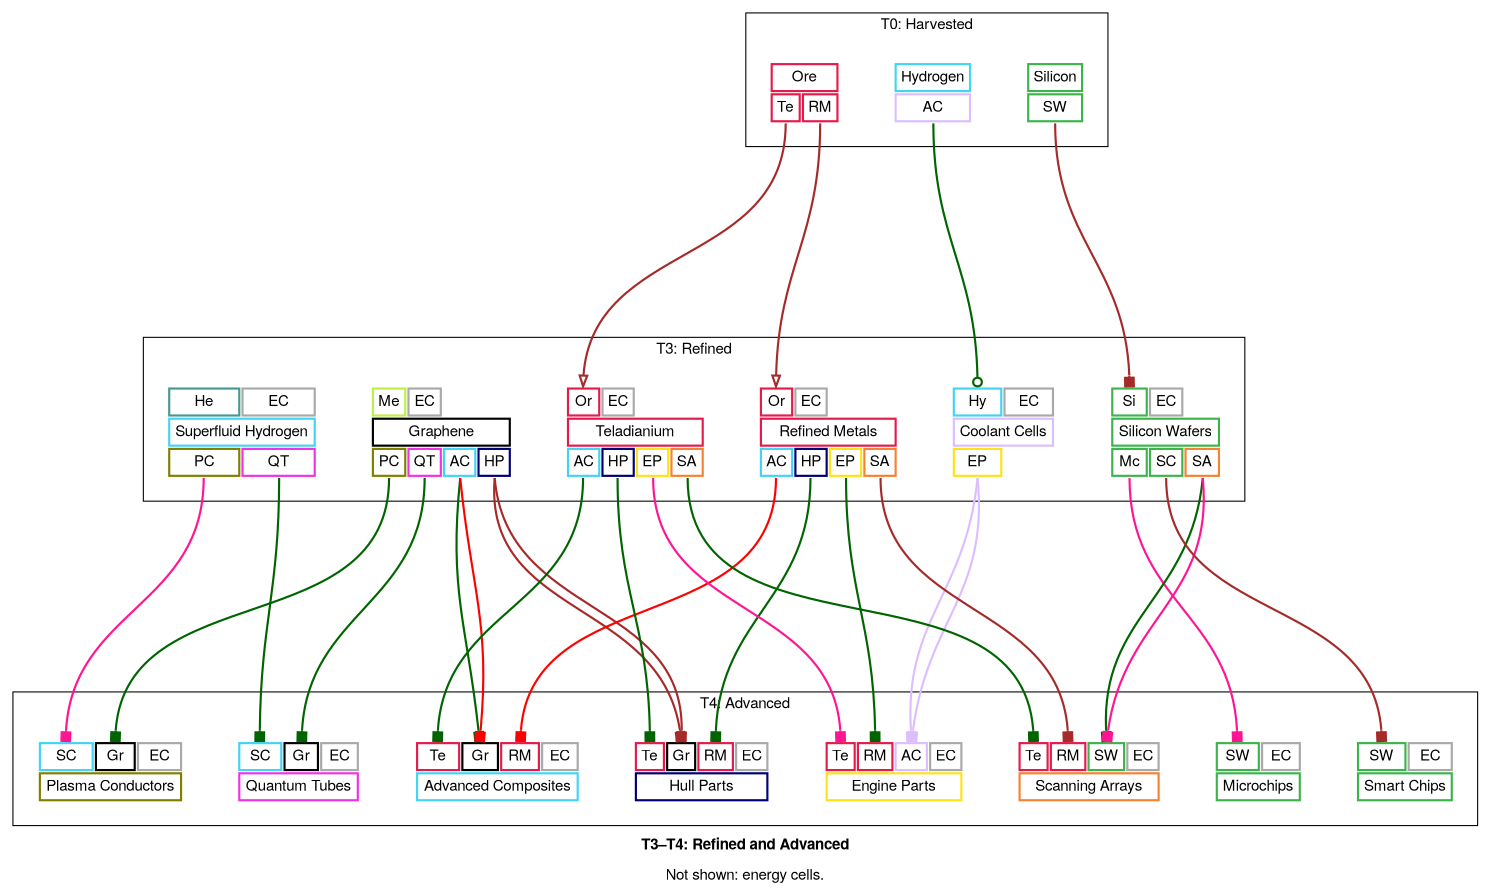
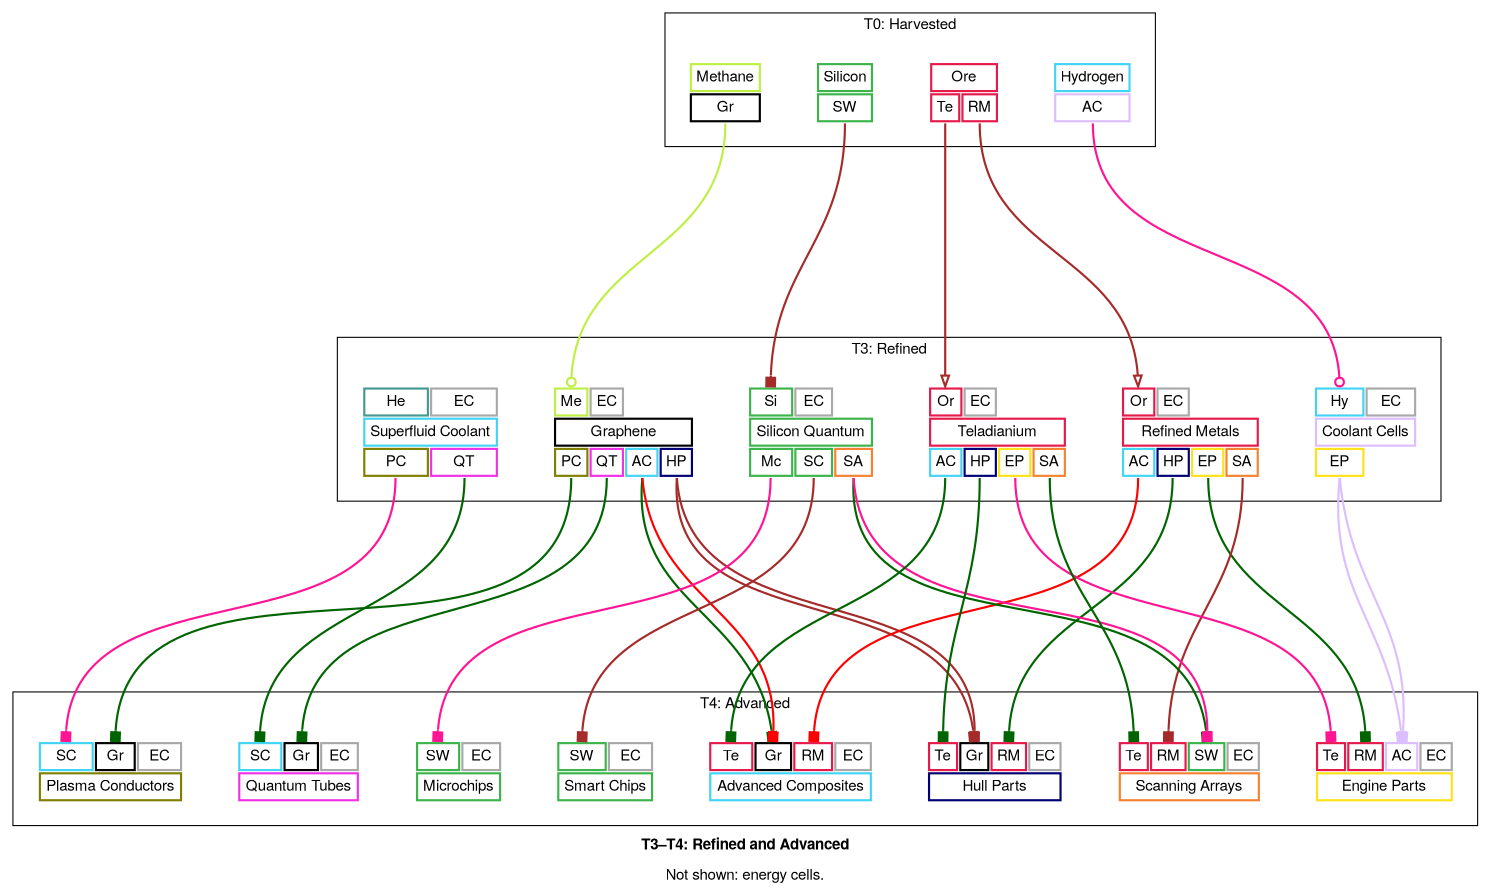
none -> (725, 92)
(954, 251) -> (1212, 253)
(242, 432) -> (431, 432)
(1166, 432) -> (811, 432)
